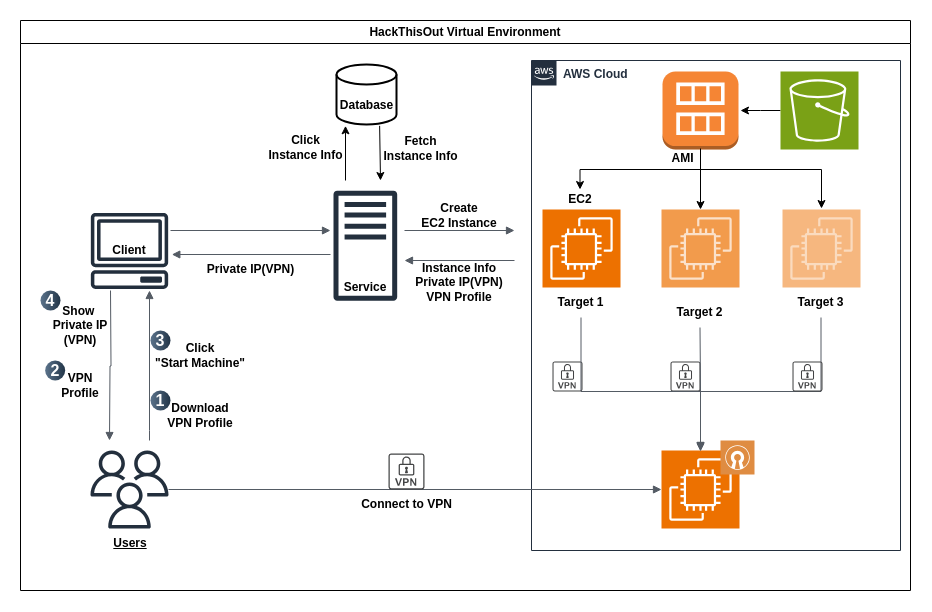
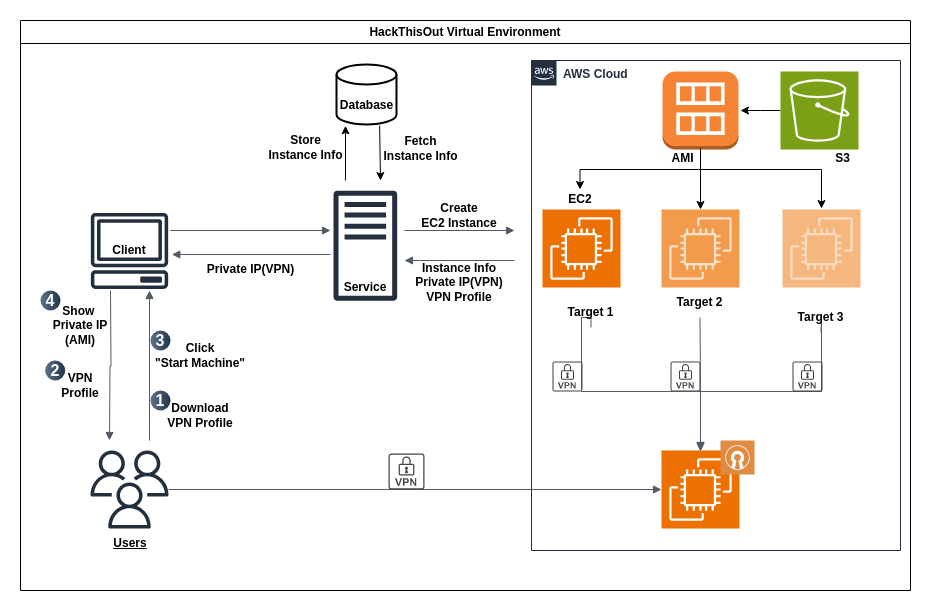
(306, 148) -> (306, 148)
none -> (843, 158)
(581, 303) -> (591, 313)
(821, 303) -> (821, 318)
(700, 313) -> (700, 303)
(81, 326) -> (81, 326)
(407, 505) -> none
